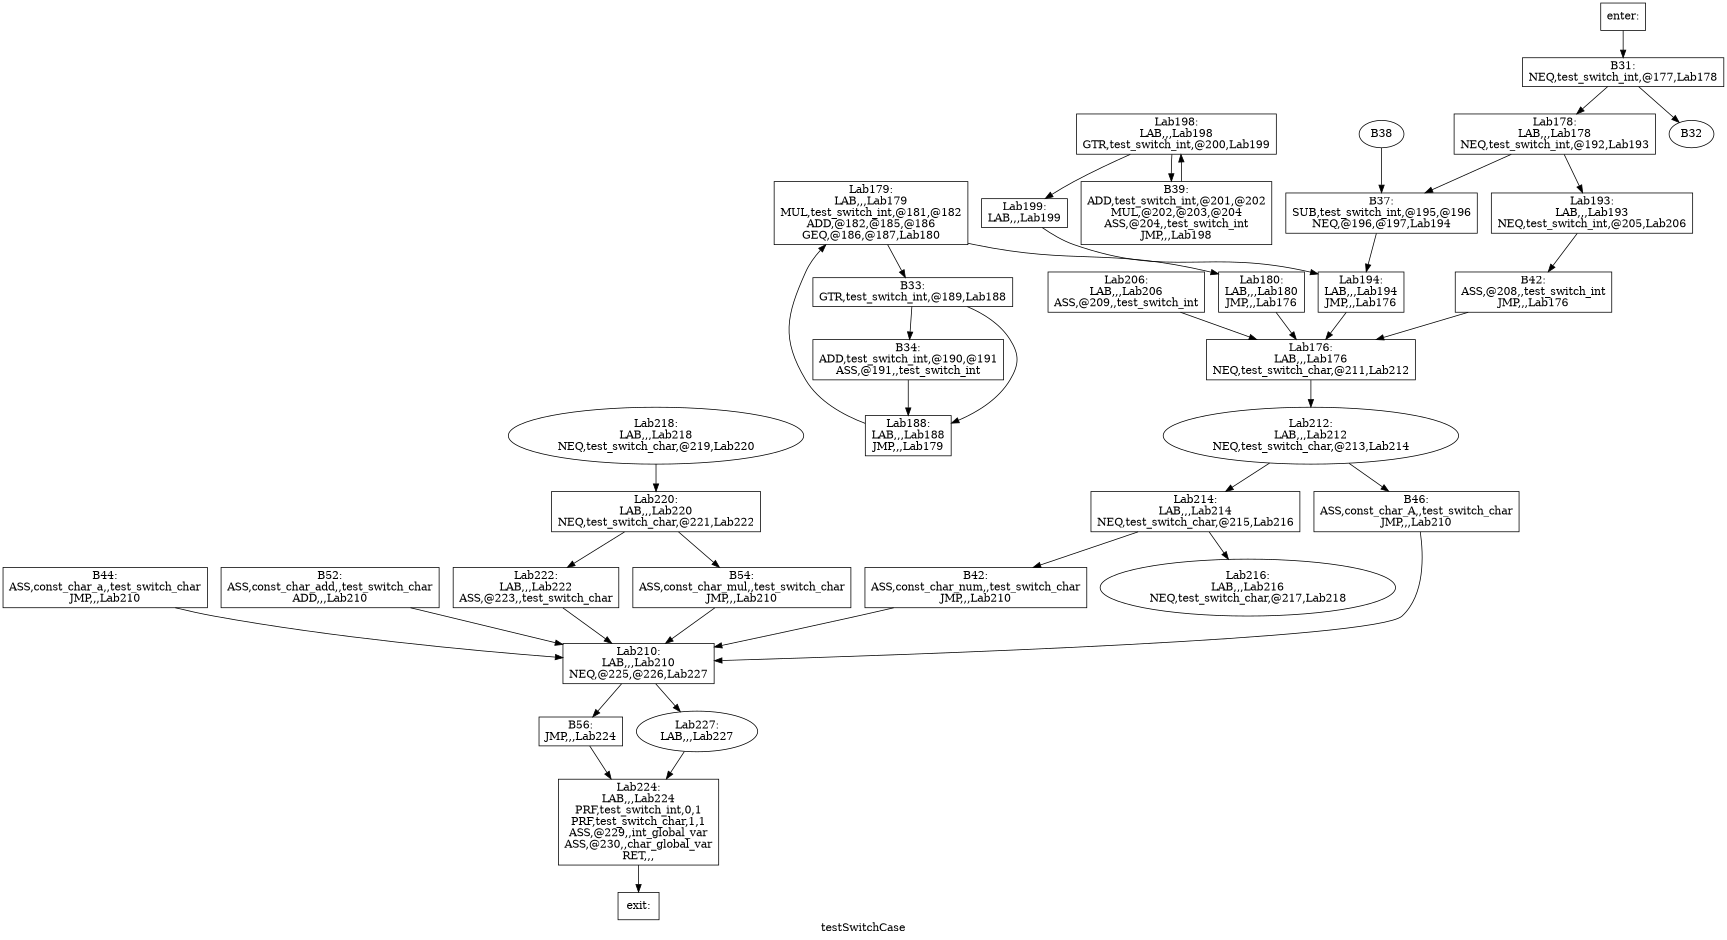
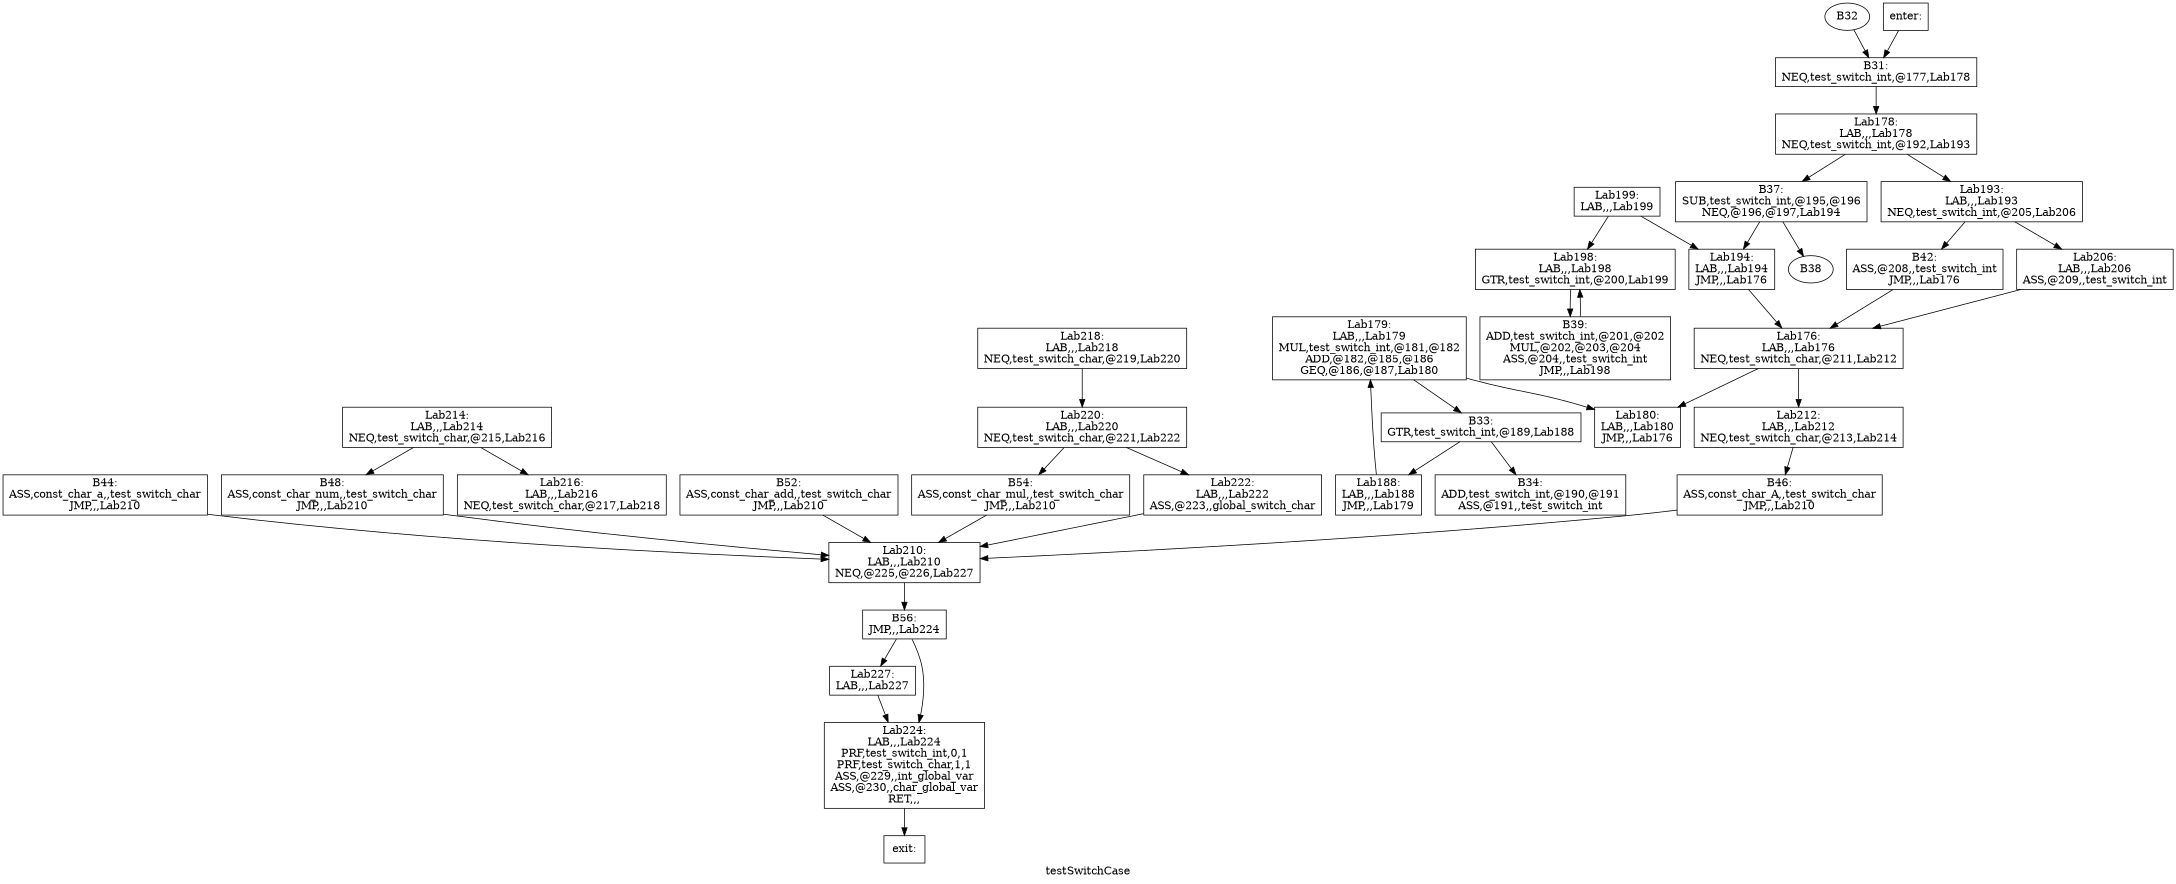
(1656, 102) -> (1860, 40)
(1382, 166) -> (1791, 236)
(1090, 173) -> (1600, 229)
none -> (2035, 234)
(1284, 323) -> (1722, 386)
(908, 394) -> none
(656, 436) -> (1082, 348)
(1311, 436) -> (1799, 427)
(1251, 475) -> none
(330, 588) -> (789, 495)
(536, 588) -> (1233, 495)
(976, 588) -> (332, 495)
(1248, 588) -> (562, 495)
(666, 695) -> (891, 649)
(697, 731) -> (873, 681)
